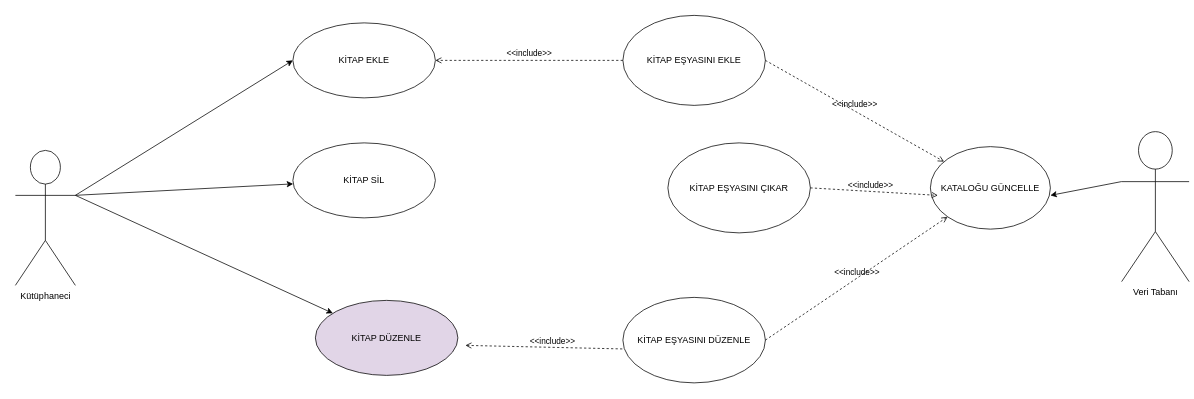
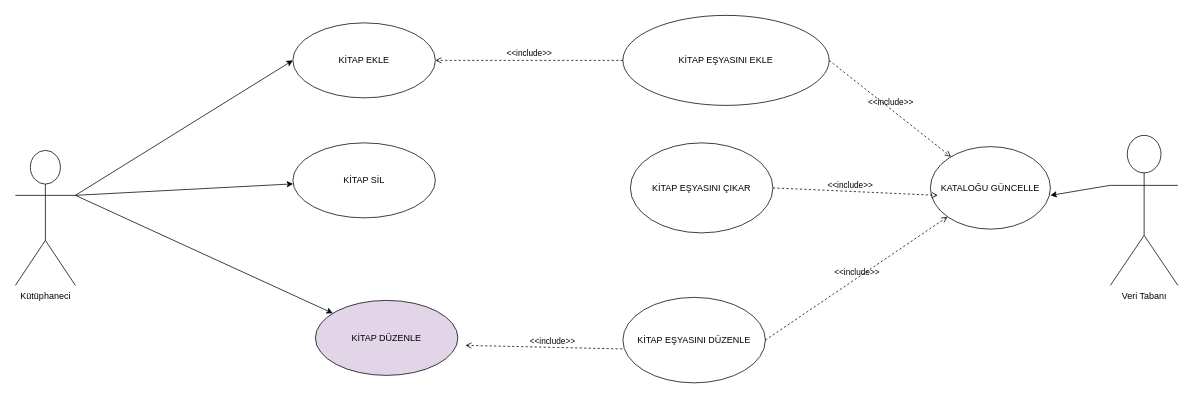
(694, 60) -> (726, 60)
(739, 188) -> (702, 188)
(1155, 207) -> (1144, 210)
